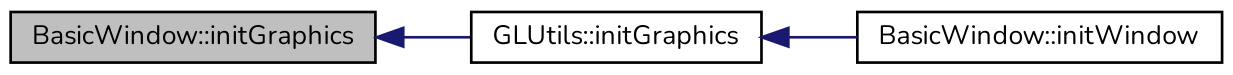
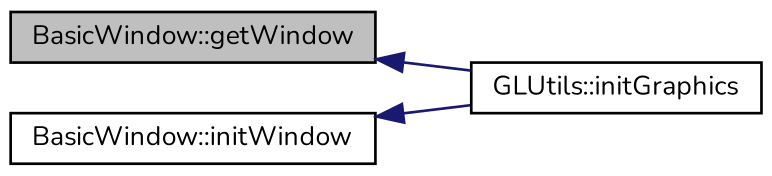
(193, 37) -> (193, 37)
(823, 37) -> (437, 109)
